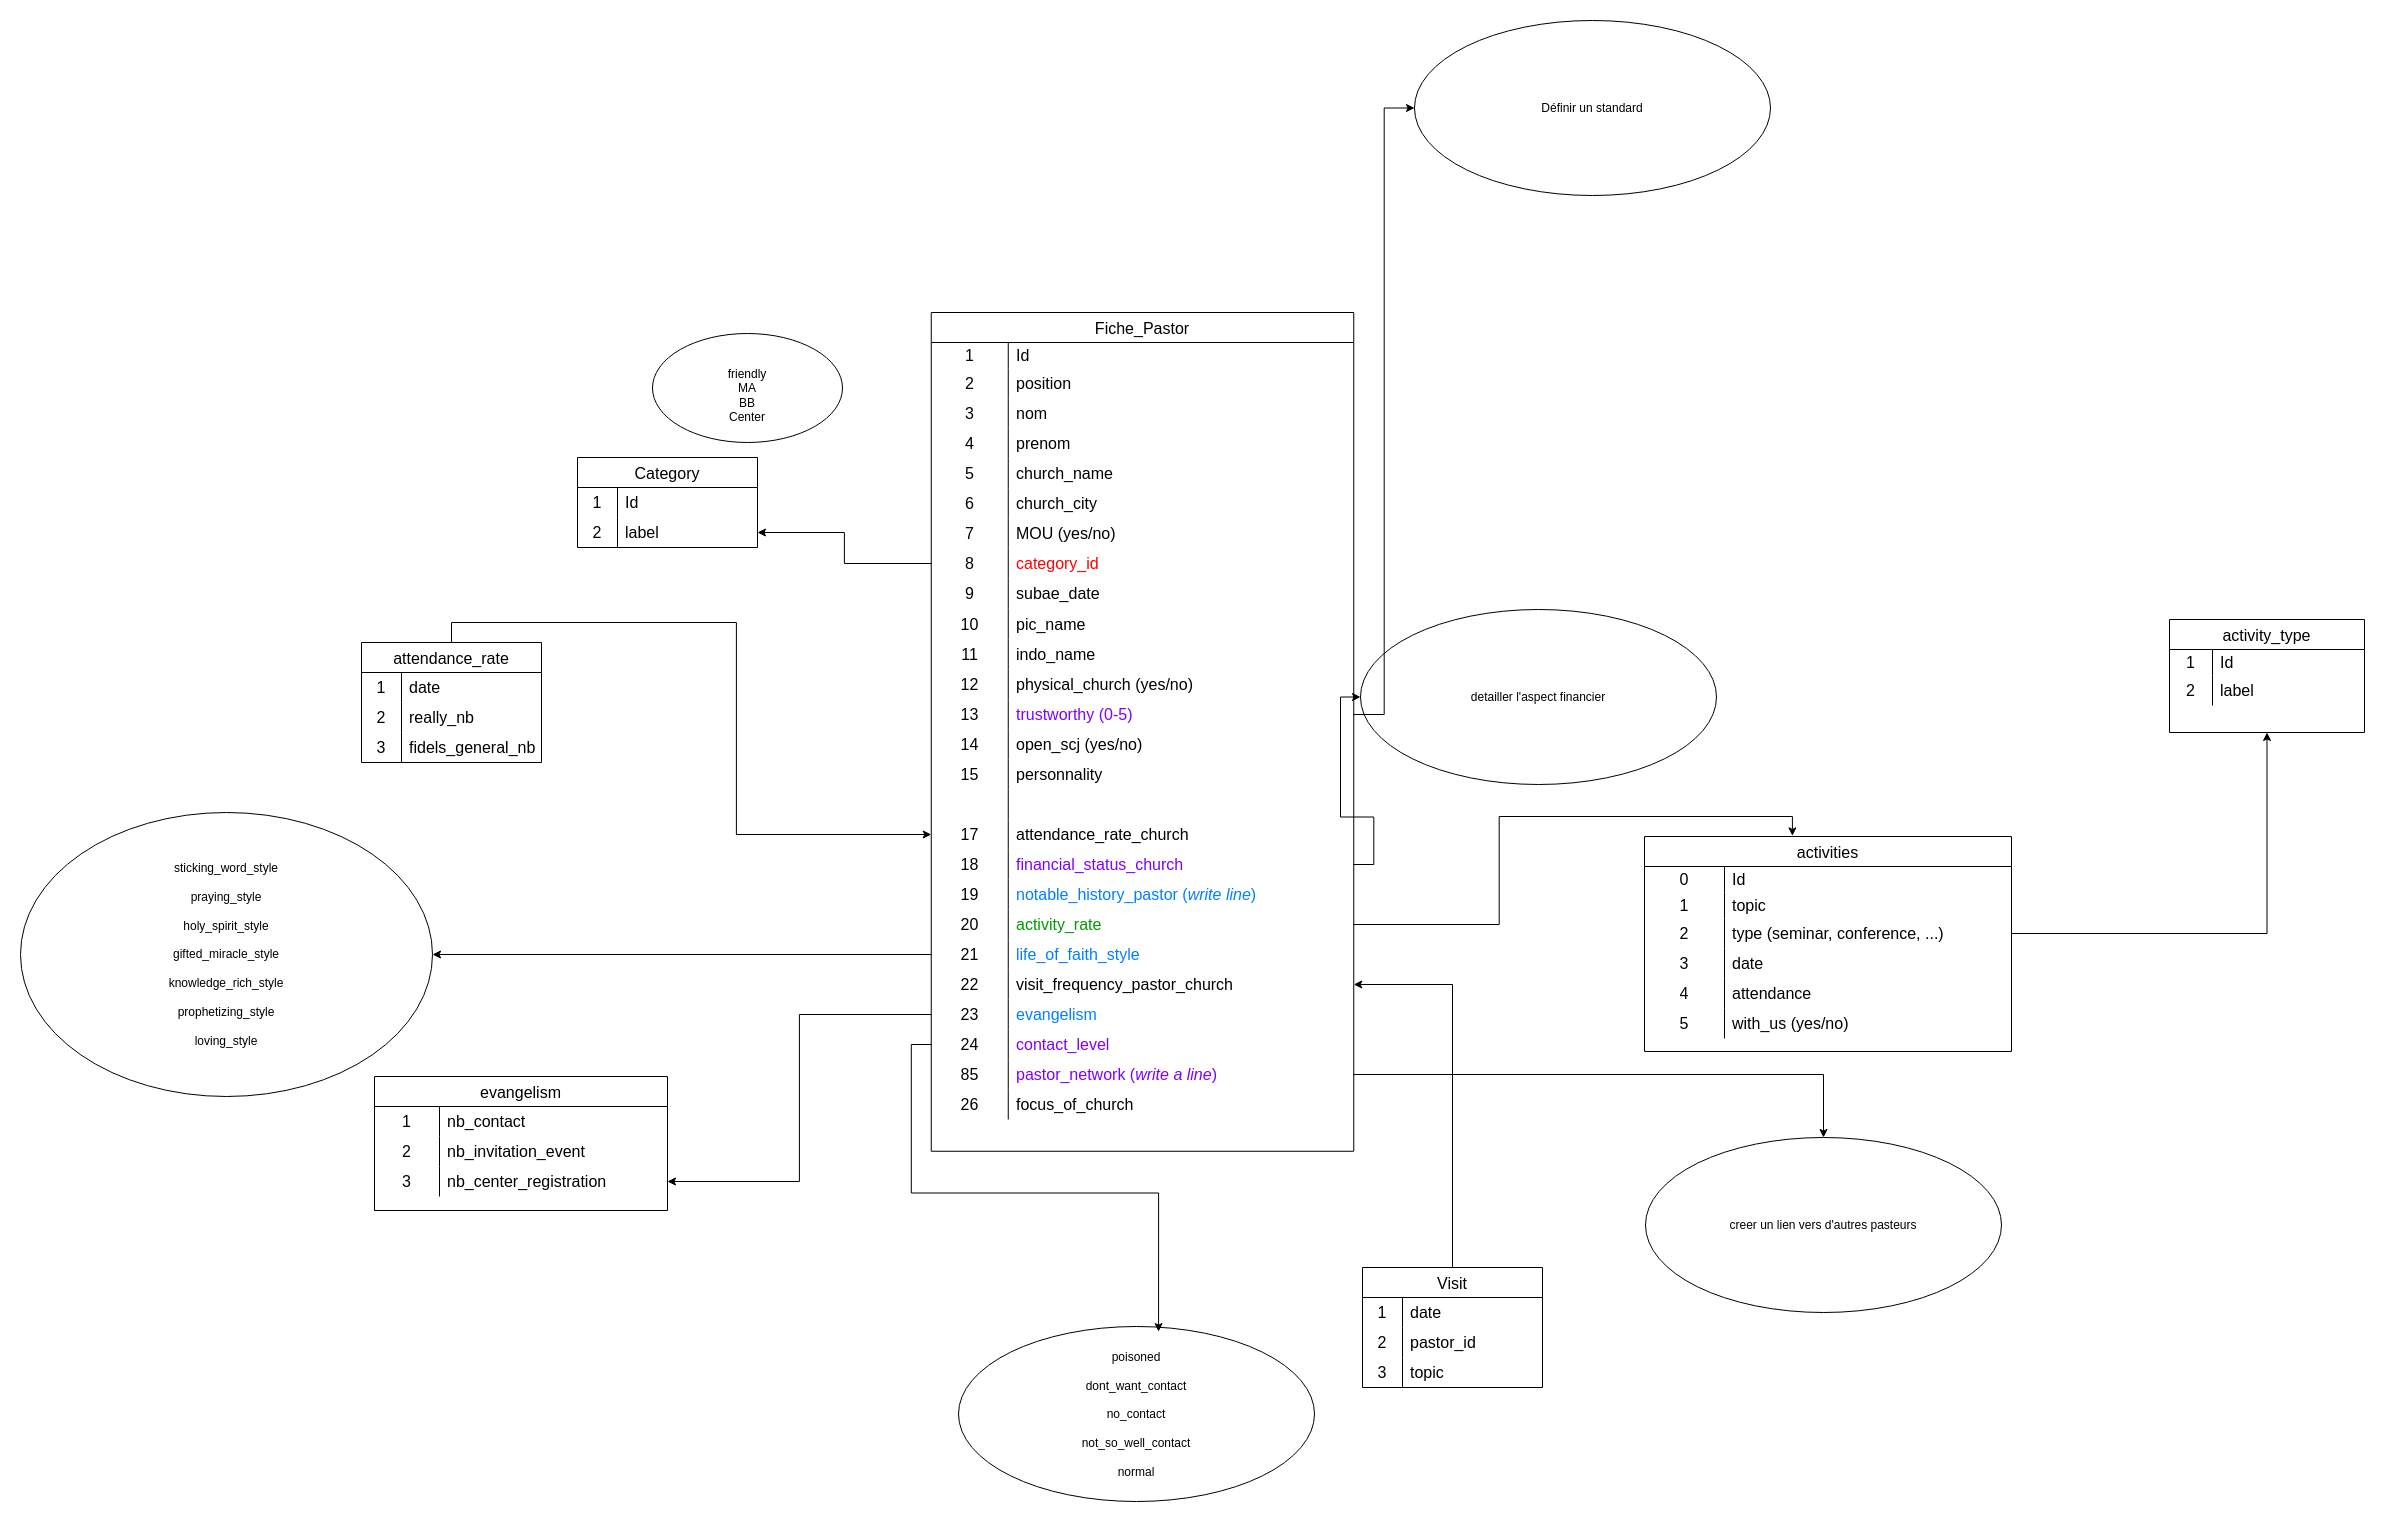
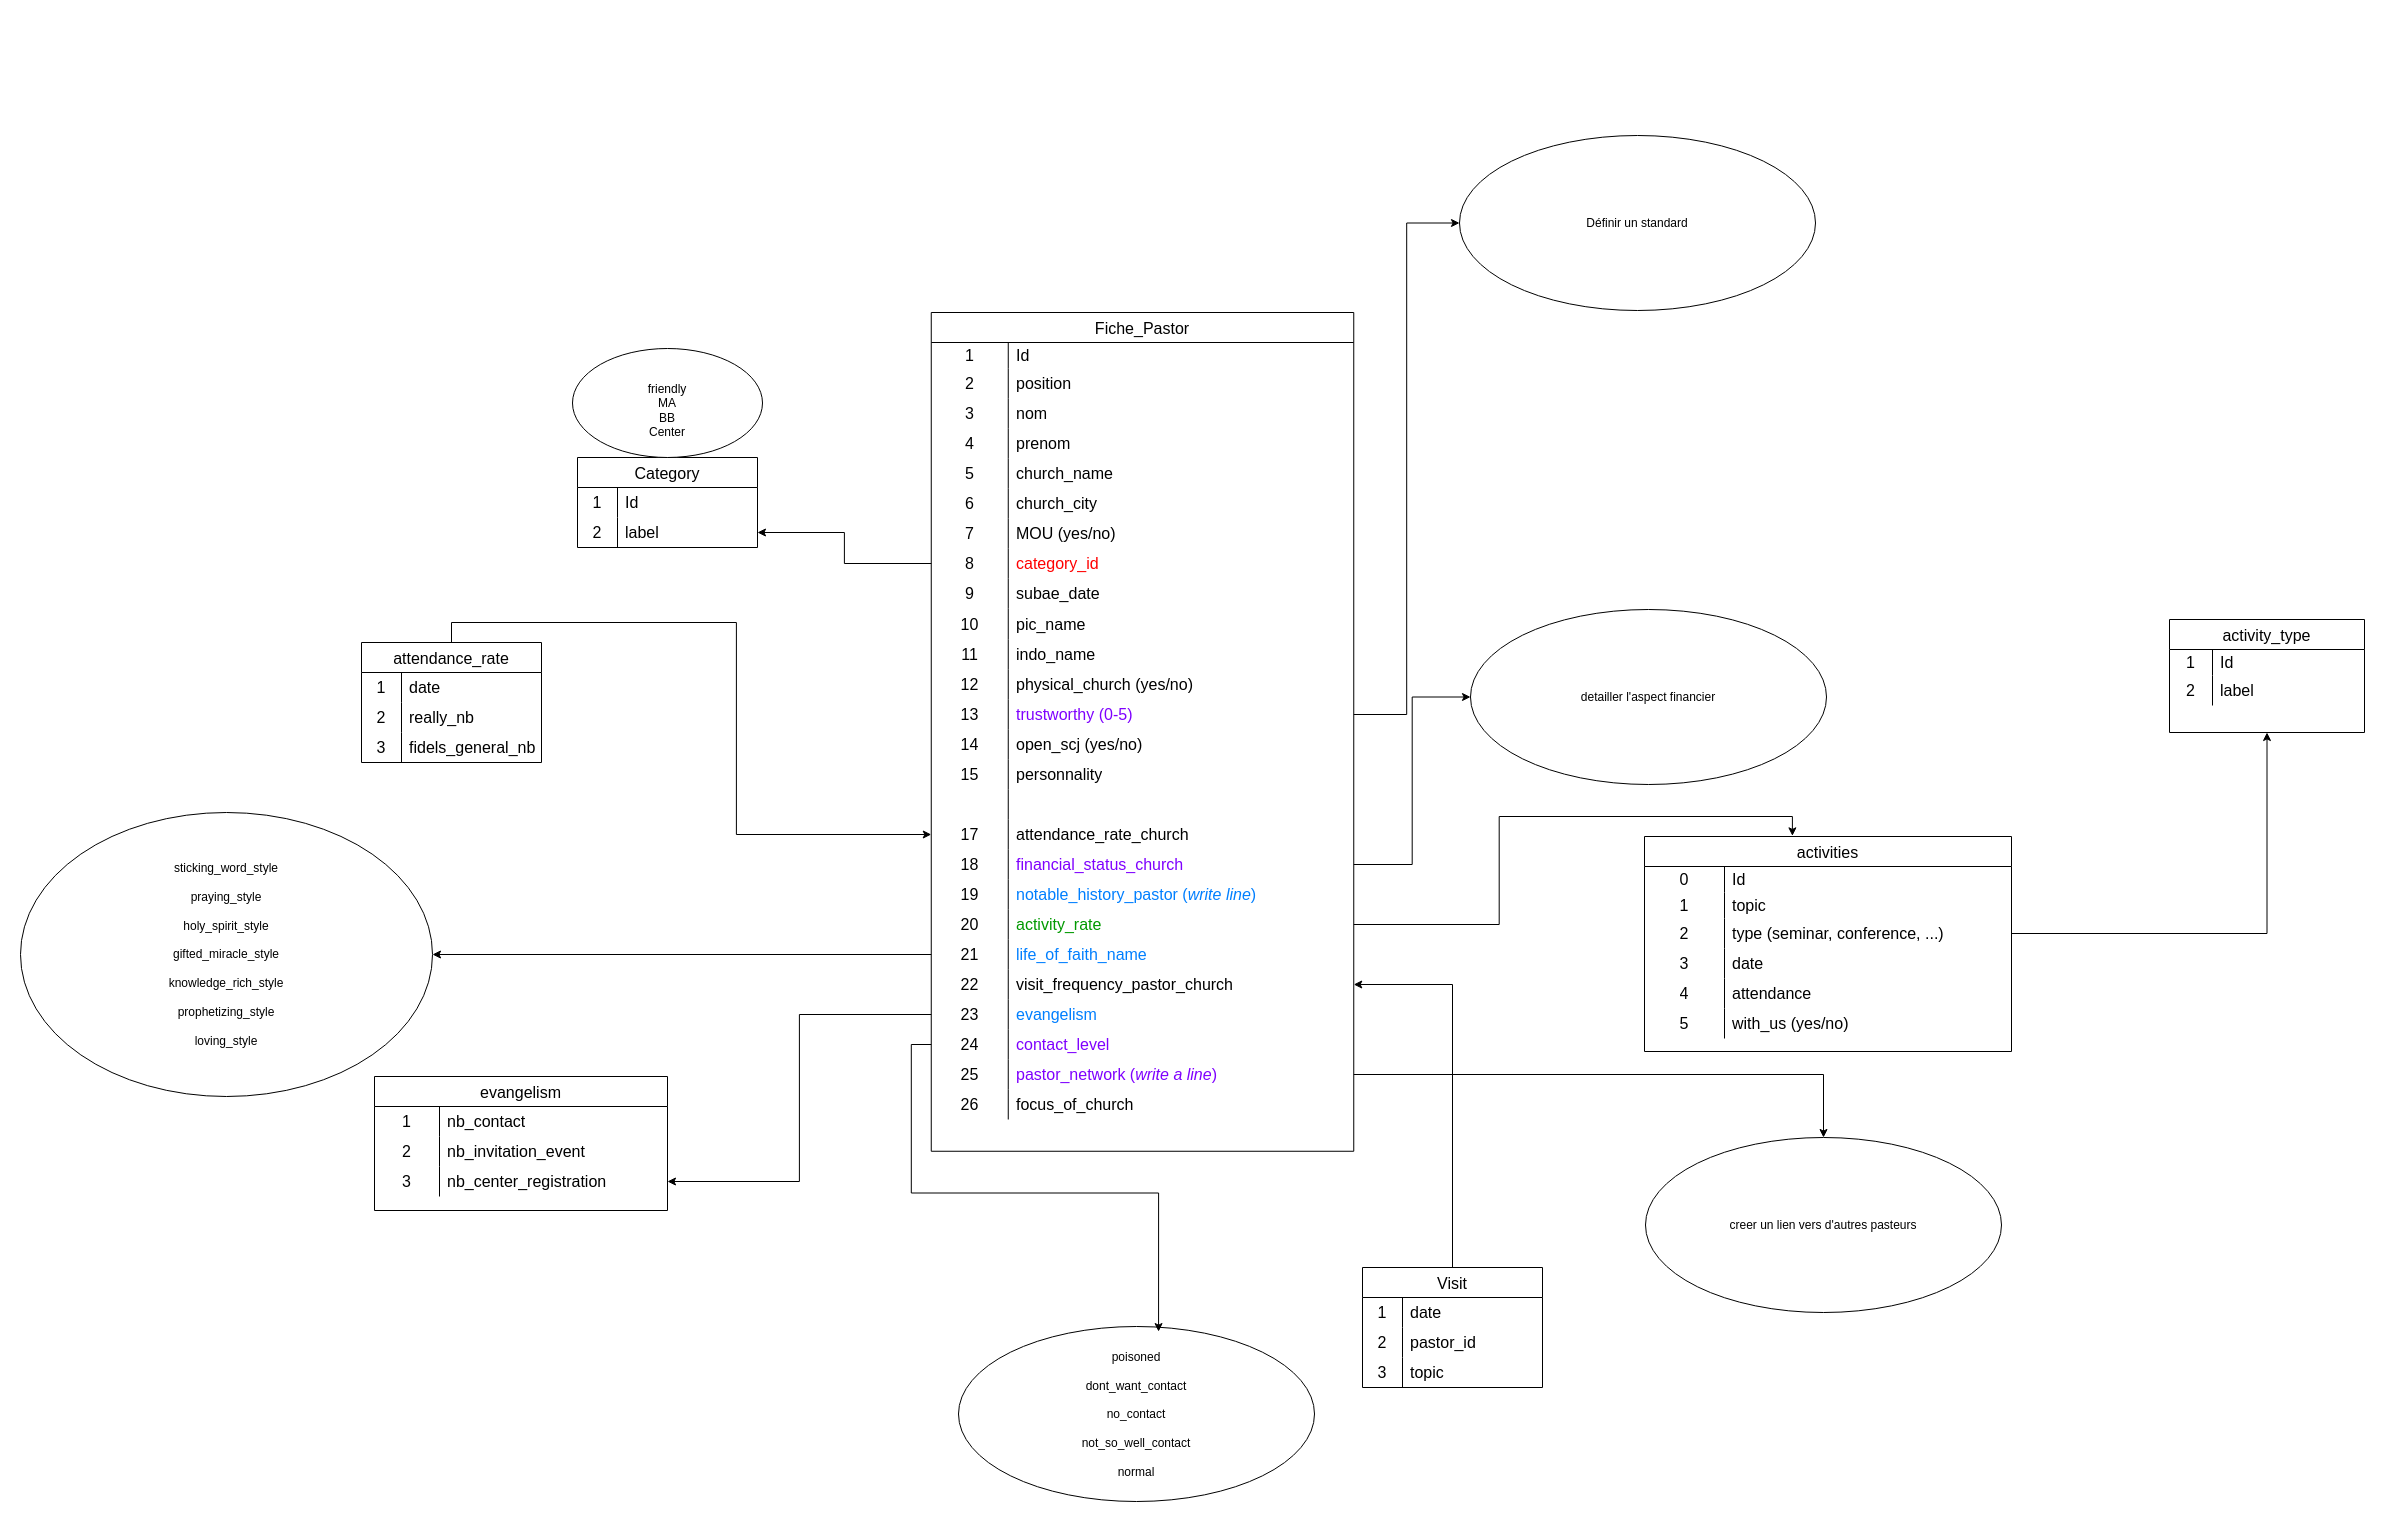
(1593, 108) -> (1638, 223)
(748, 388) -> (668, 403)
(1539, 697) -> (1649, 697)
(1093, 955) -> (1091, 955)
(970, 1075) -> (970, 1075)
